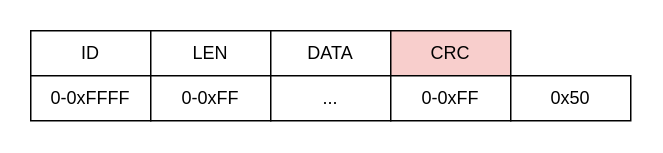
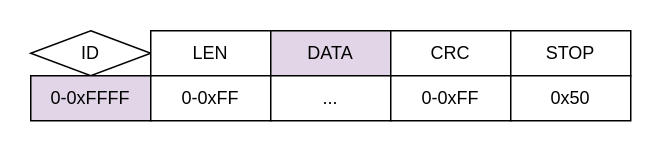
(91, 53) -> (91, 53)
(331, 53) -> (331, 53)
(451, 53) -> (451, 53)
none -> (571, 53)
(91, 98) -> (91, 98)
